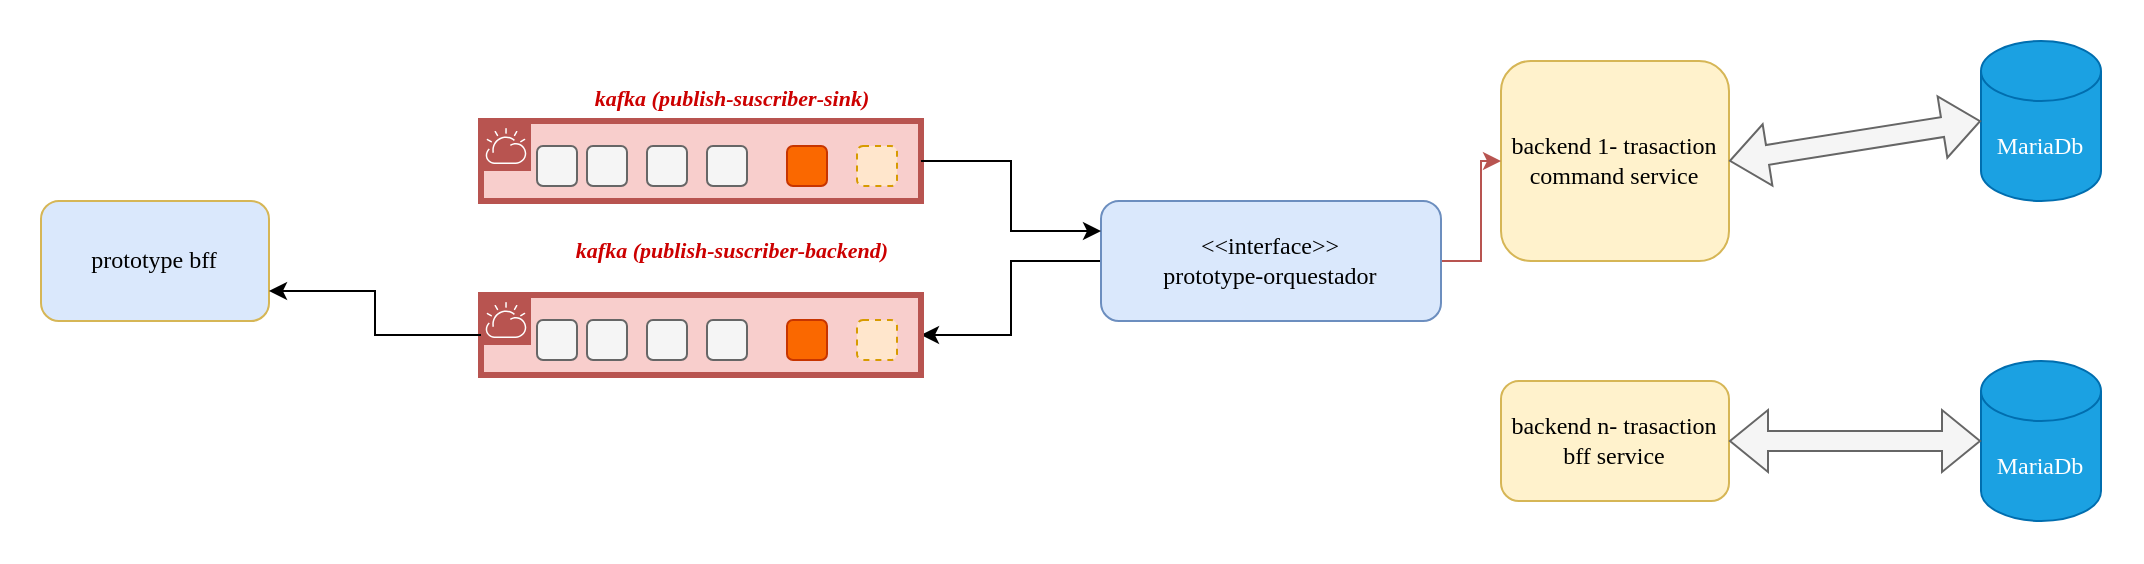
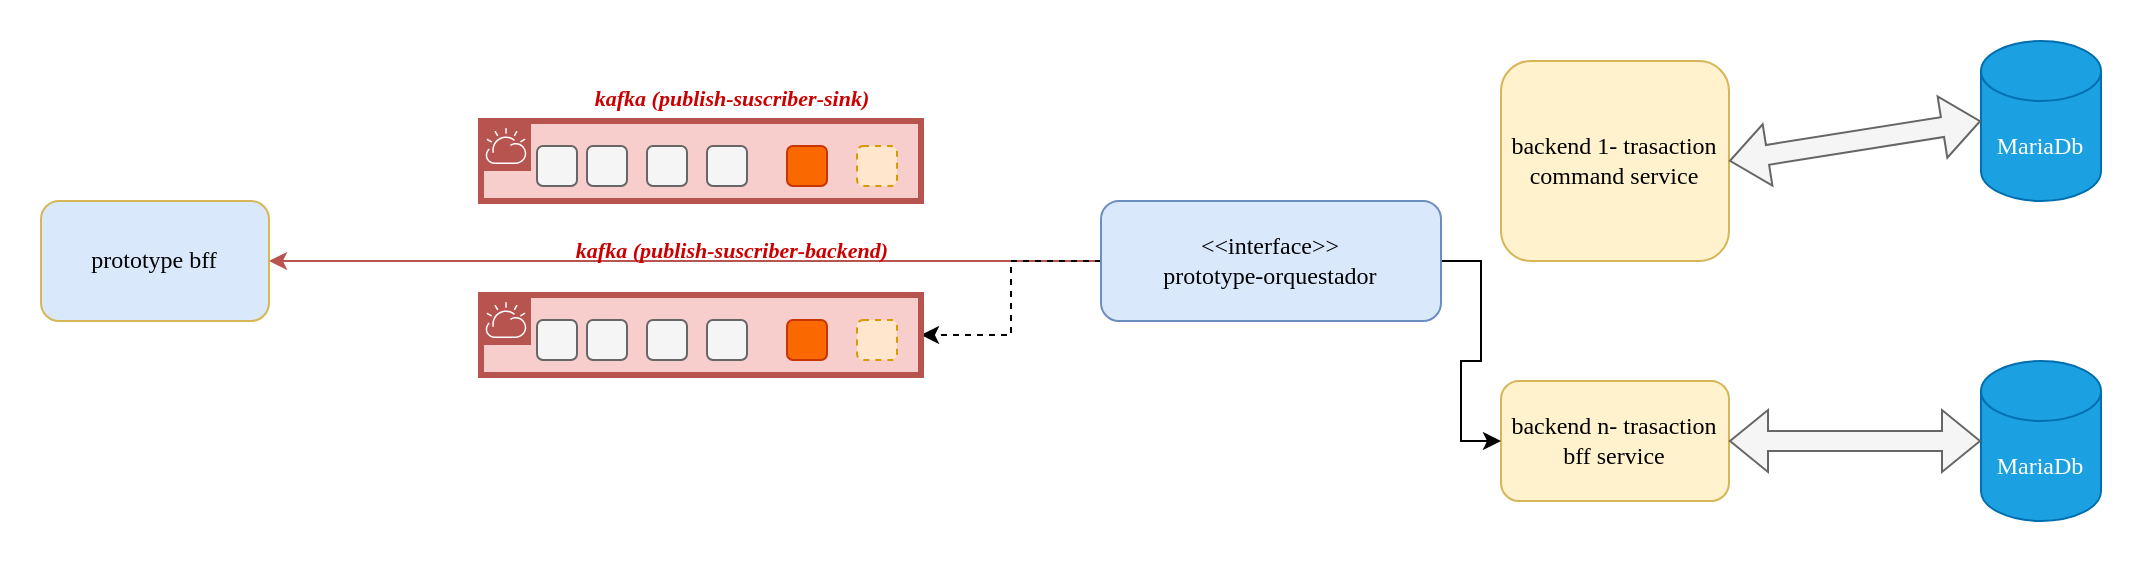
(1011, 189) -> none
(1481, 206) -> (645, 261)
(375, 320) -> none
(1008, 335) -> (1008, 335)
none -> (1466, 361)
